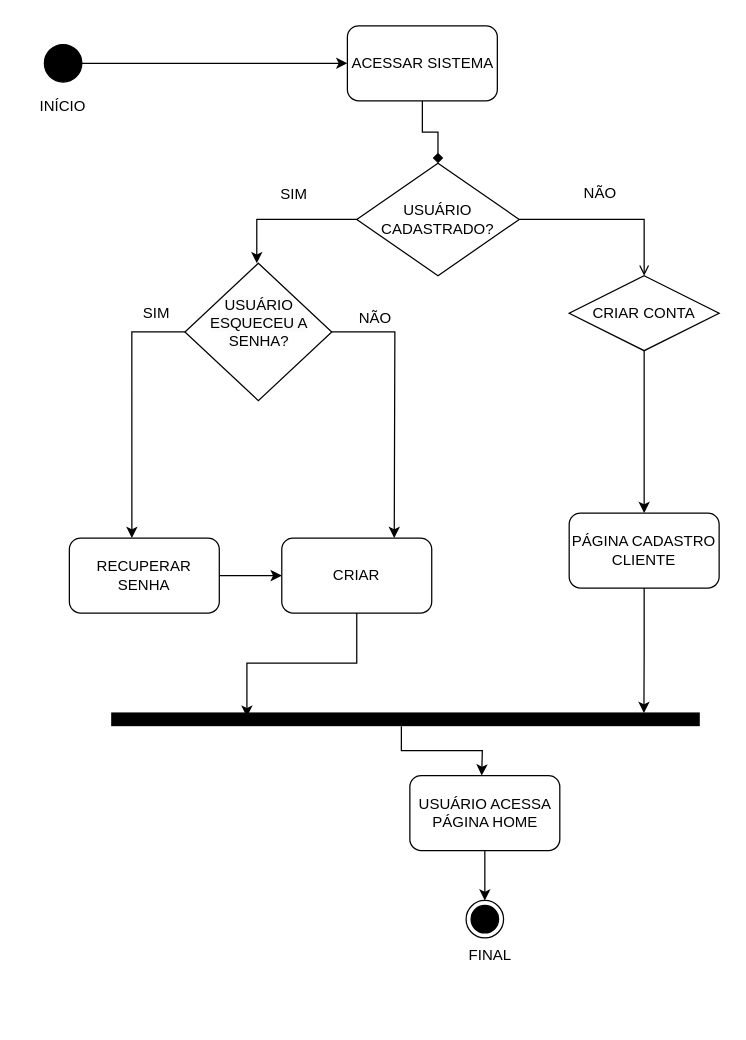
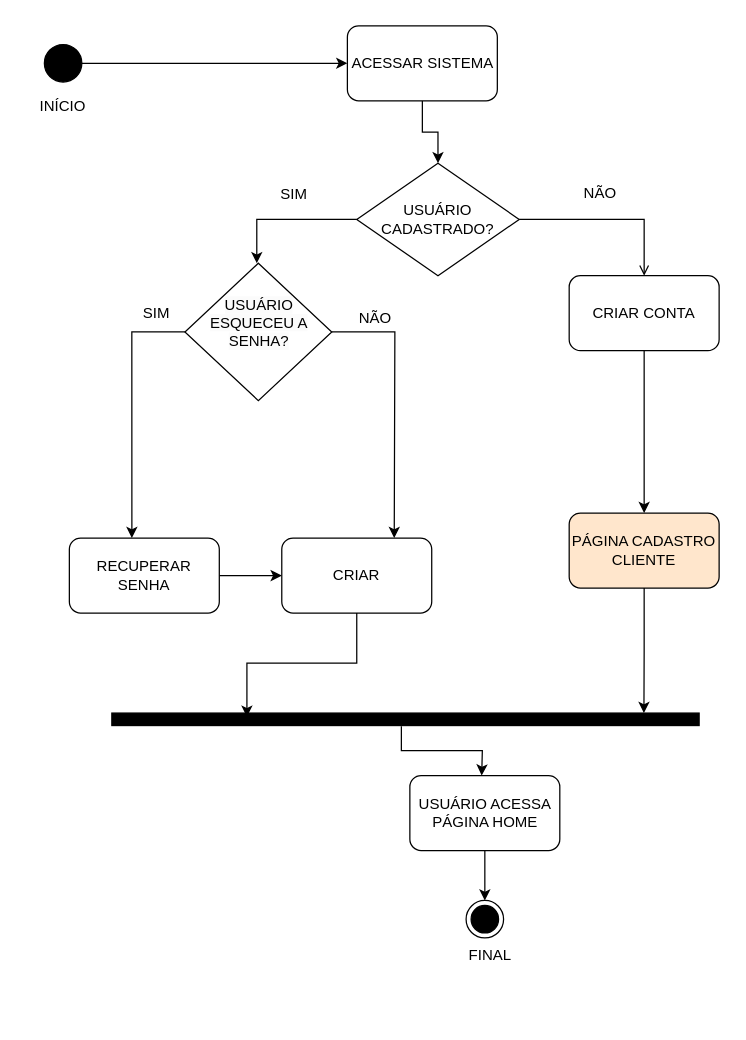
(438, 152) -> (438, 153)
(644, 313) -> (644, 313)
(644, 551) -> (644, 551)
